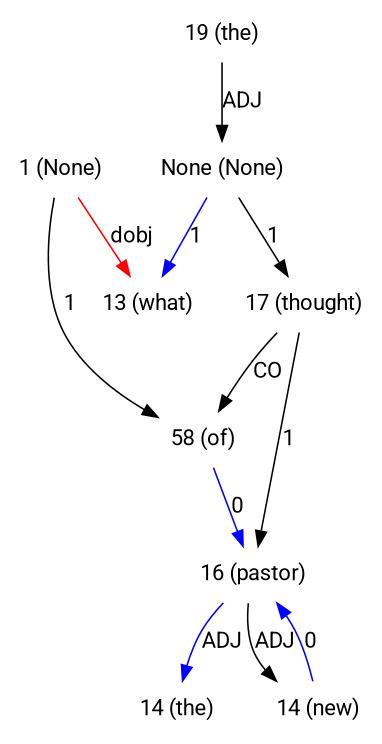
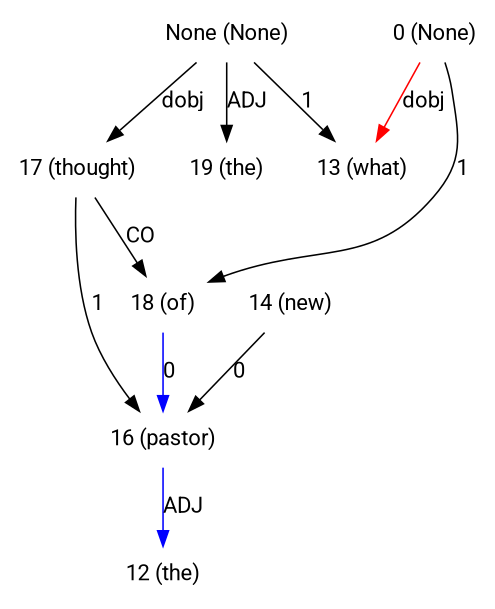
(222, 94) -> (227, 94)
(61, 169) -> (435, 34)
(189, 230) -> (288, 96)
(273, 237) -> (183, 102)
(203, 439) -> (163, 304)
(250, 638) -> none
(302, 647) -> (232, 366)
(177, 710) -> (163, 575)
